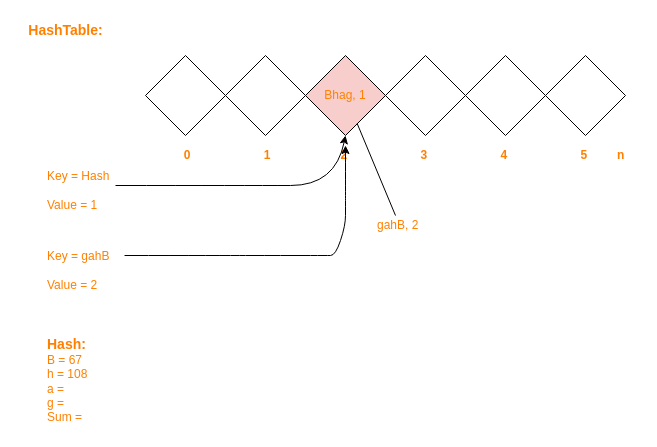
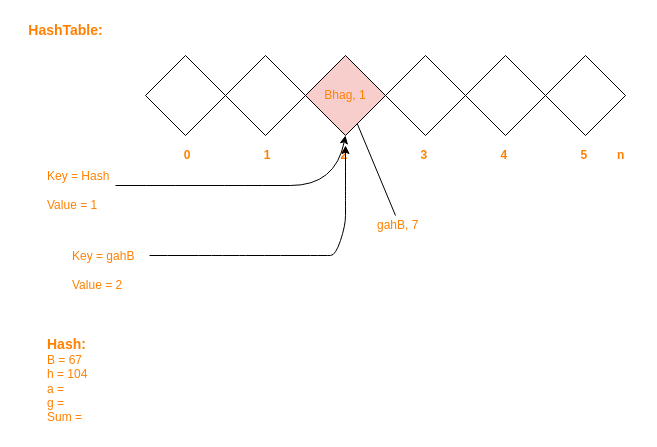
(398, 226) -> (398, 226)
(86, 271) -> (111, 271)
(68, 381) -> (68, 381)
